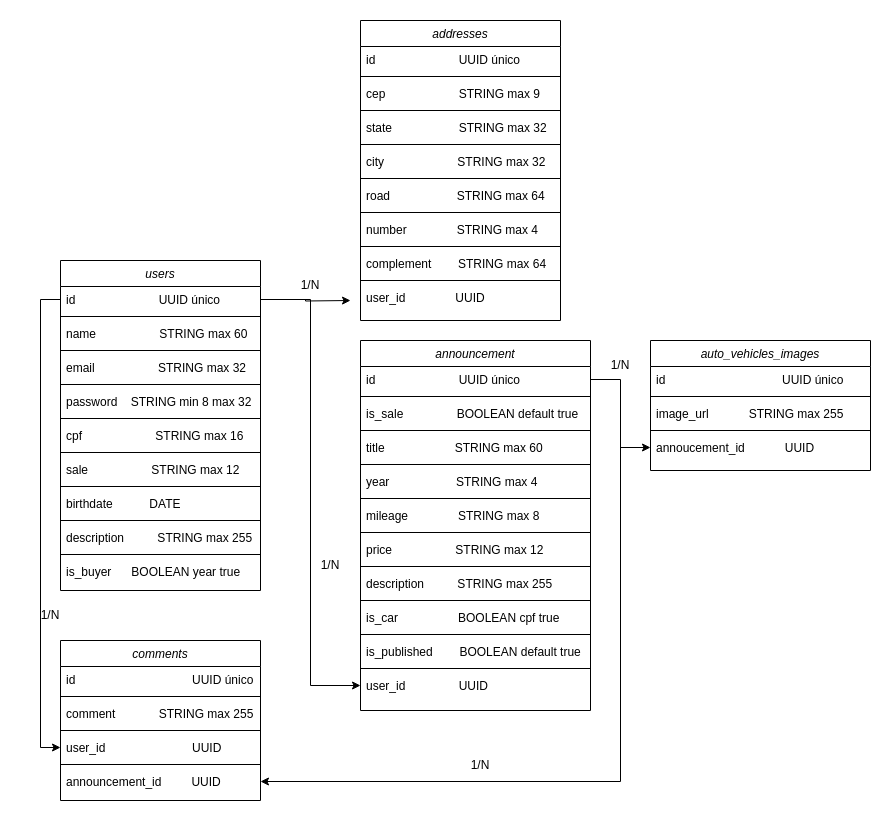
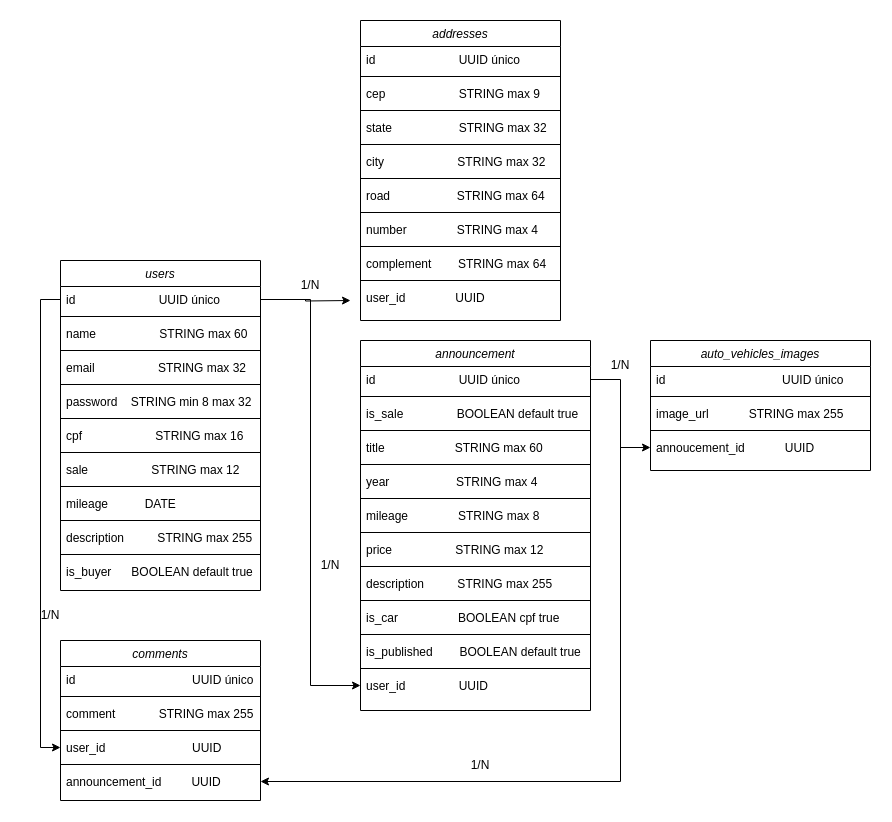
(137, 504) -> (129, 504)
(161, 572) -> (169, 572)
